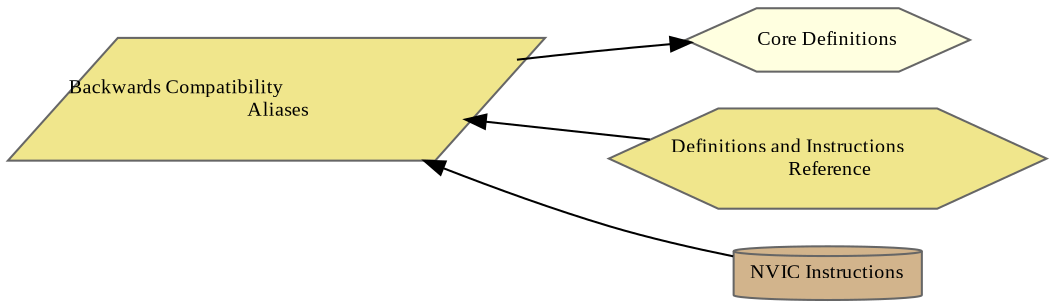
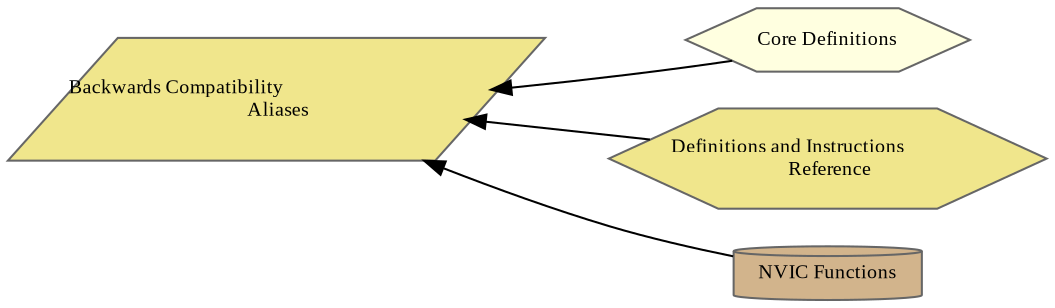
(594, 51) -> (622, 75)
(828, 273) -> (828, 273)
